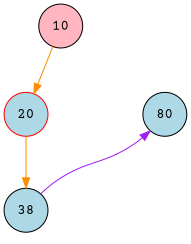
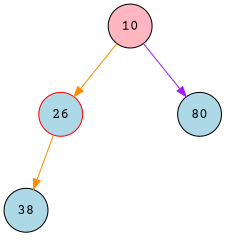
(26, 114) -> (61, 114)
(91, 164) -> (162, 66)
